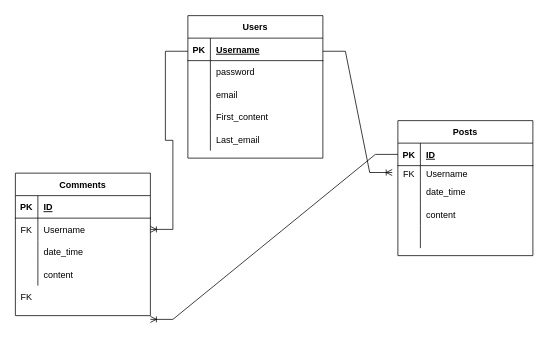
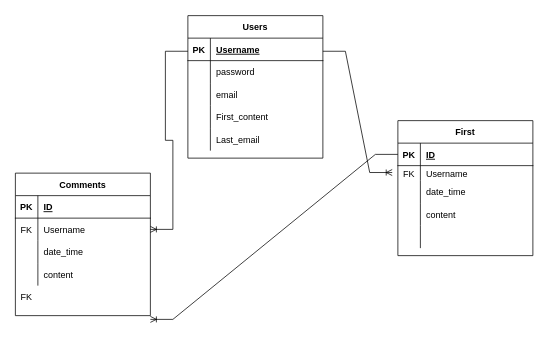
(465, 132) -> (465, 132)
